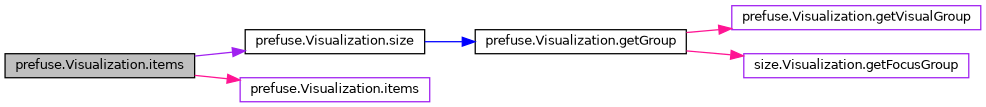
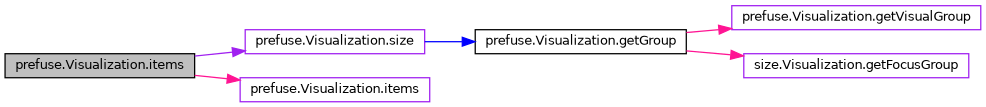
(335, 42) -> (335, 42)
